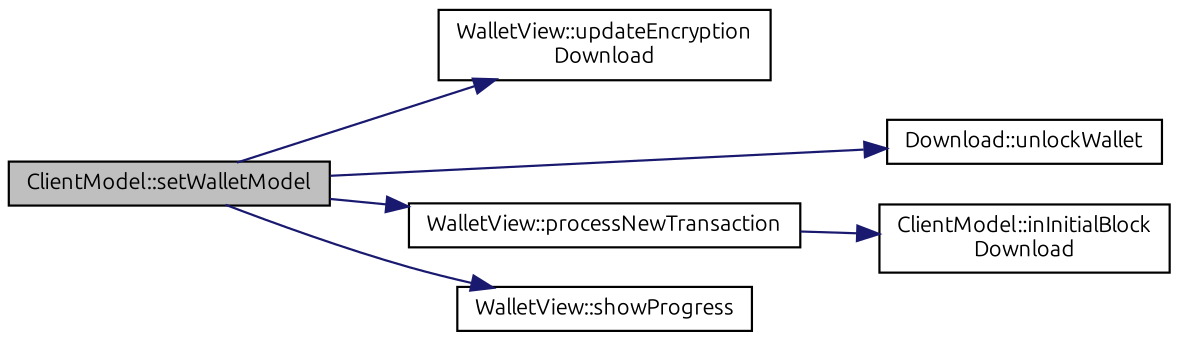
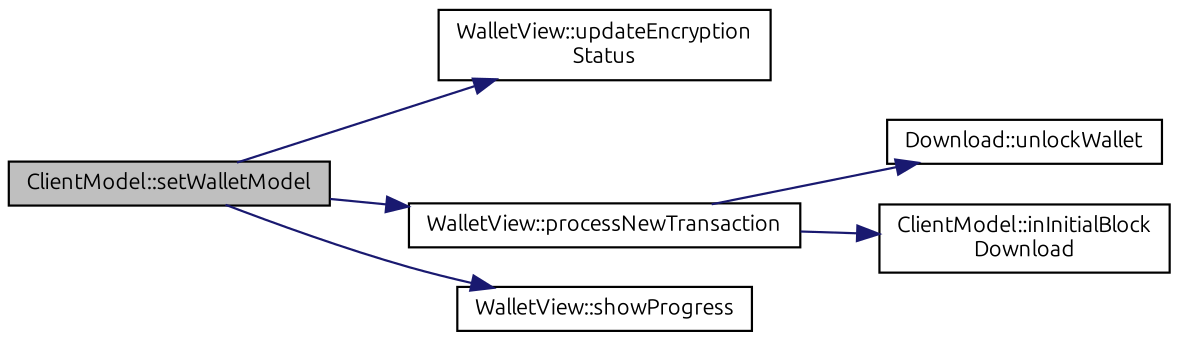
(605, 45) -> (605, 45)
(597, 163) -> (804, 186)
